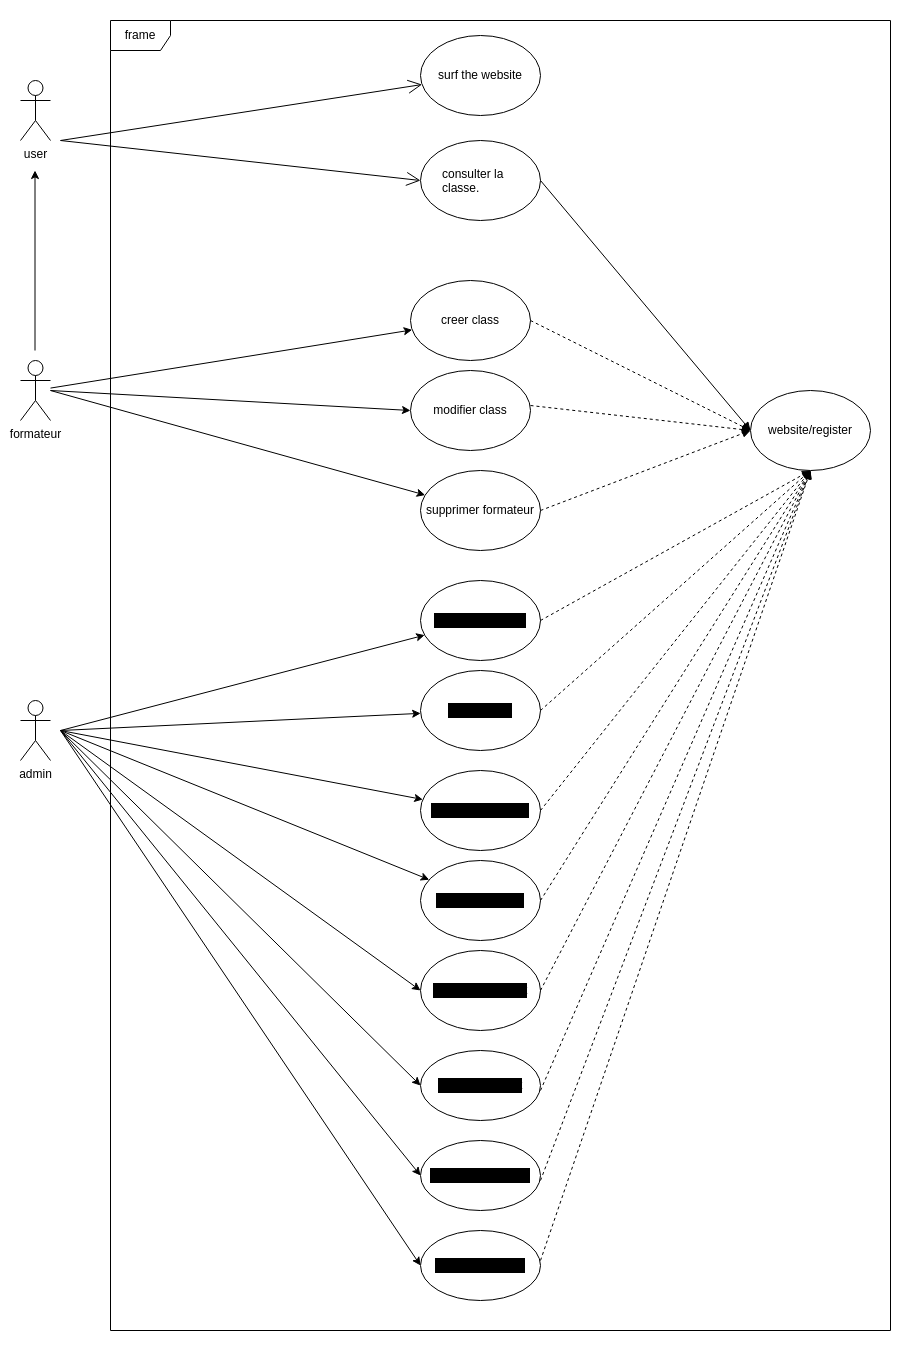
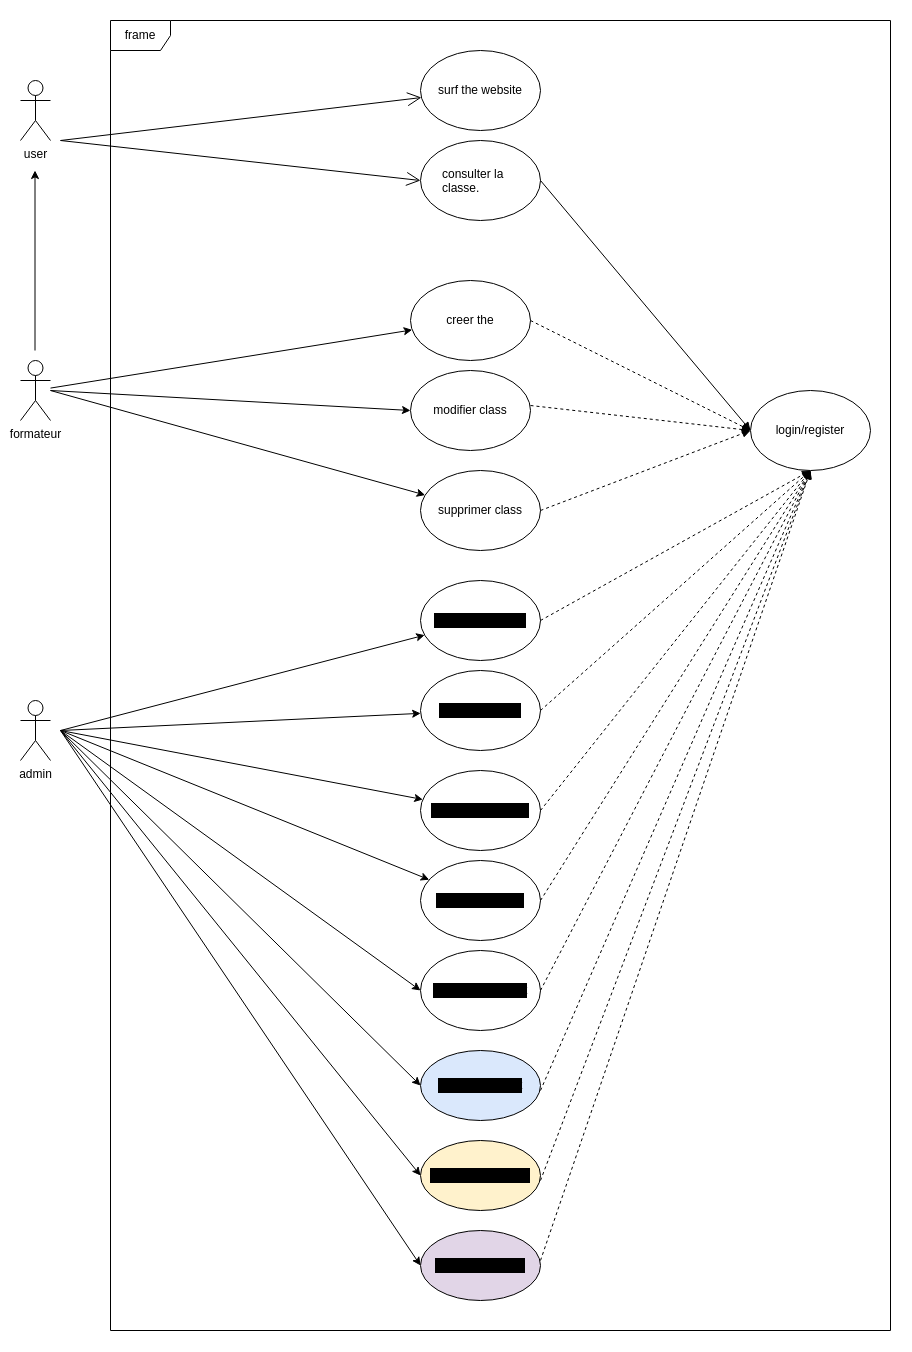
(481, 76) -> (481, 91)
(471, 321) -> (471, 321)
(811, 431) -> (811, 431)
(481, 511) -> (481, 511)
(481, 711) -> (481, 711)
(481, 1086) -> (481, 1086)
(481, 1176) -> (481, 1176)
(481, 1266) -> (481, 1266)
